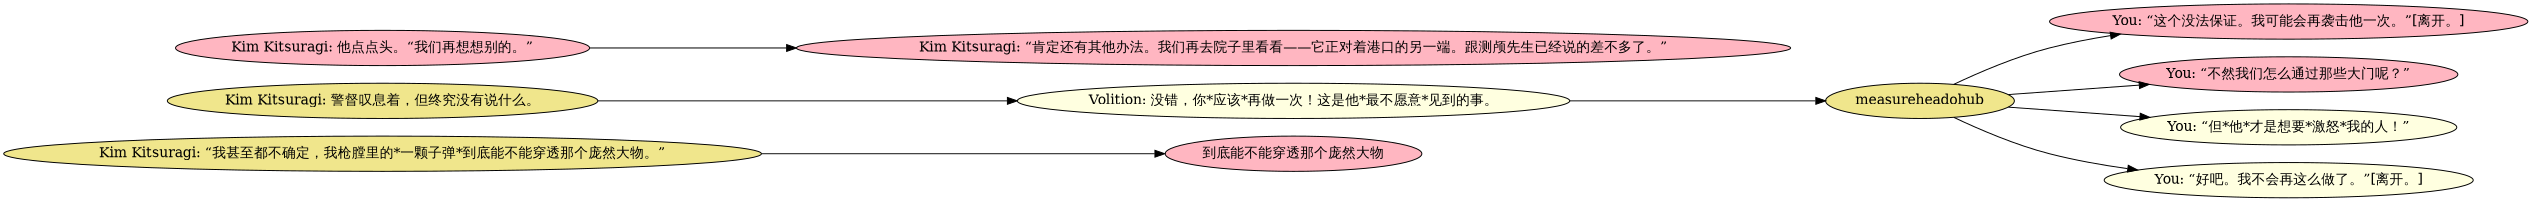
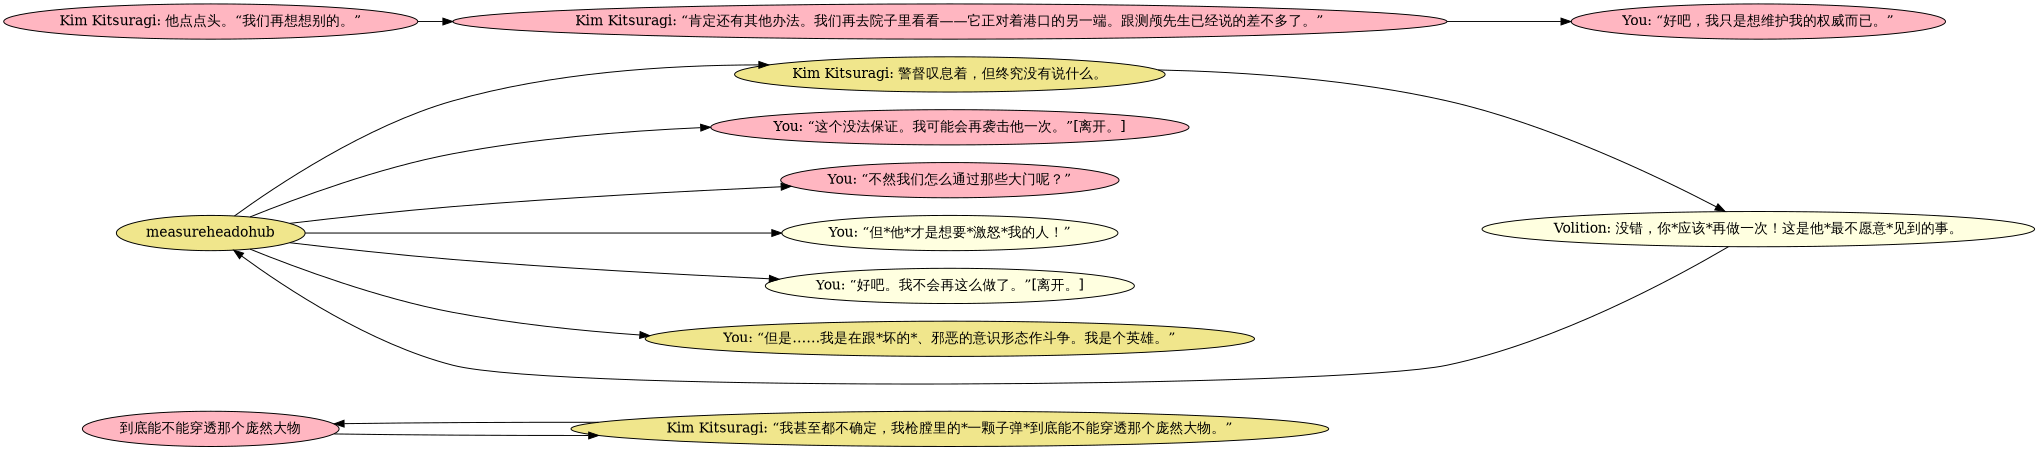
none -> (1758, 22)
none -> (482, 93)
none -> (950, 339)
none -> (461, 435)
